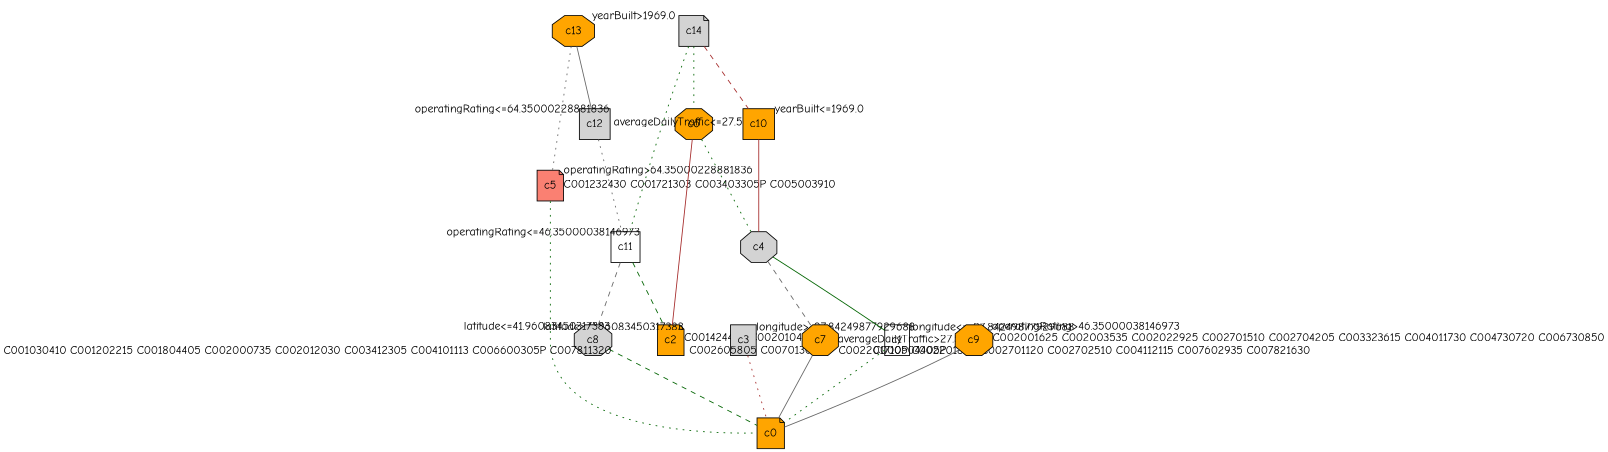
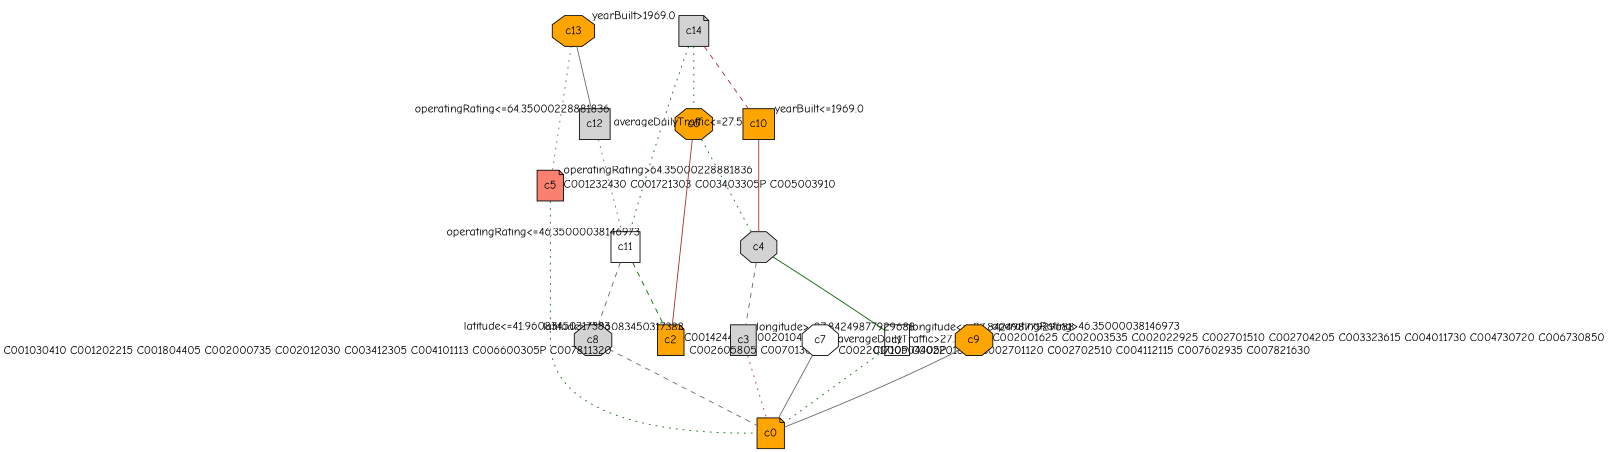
(789, 294) -> (751, 294)
(820, 340) -> (820, 340)
(683, 387) -> (683, 387)
